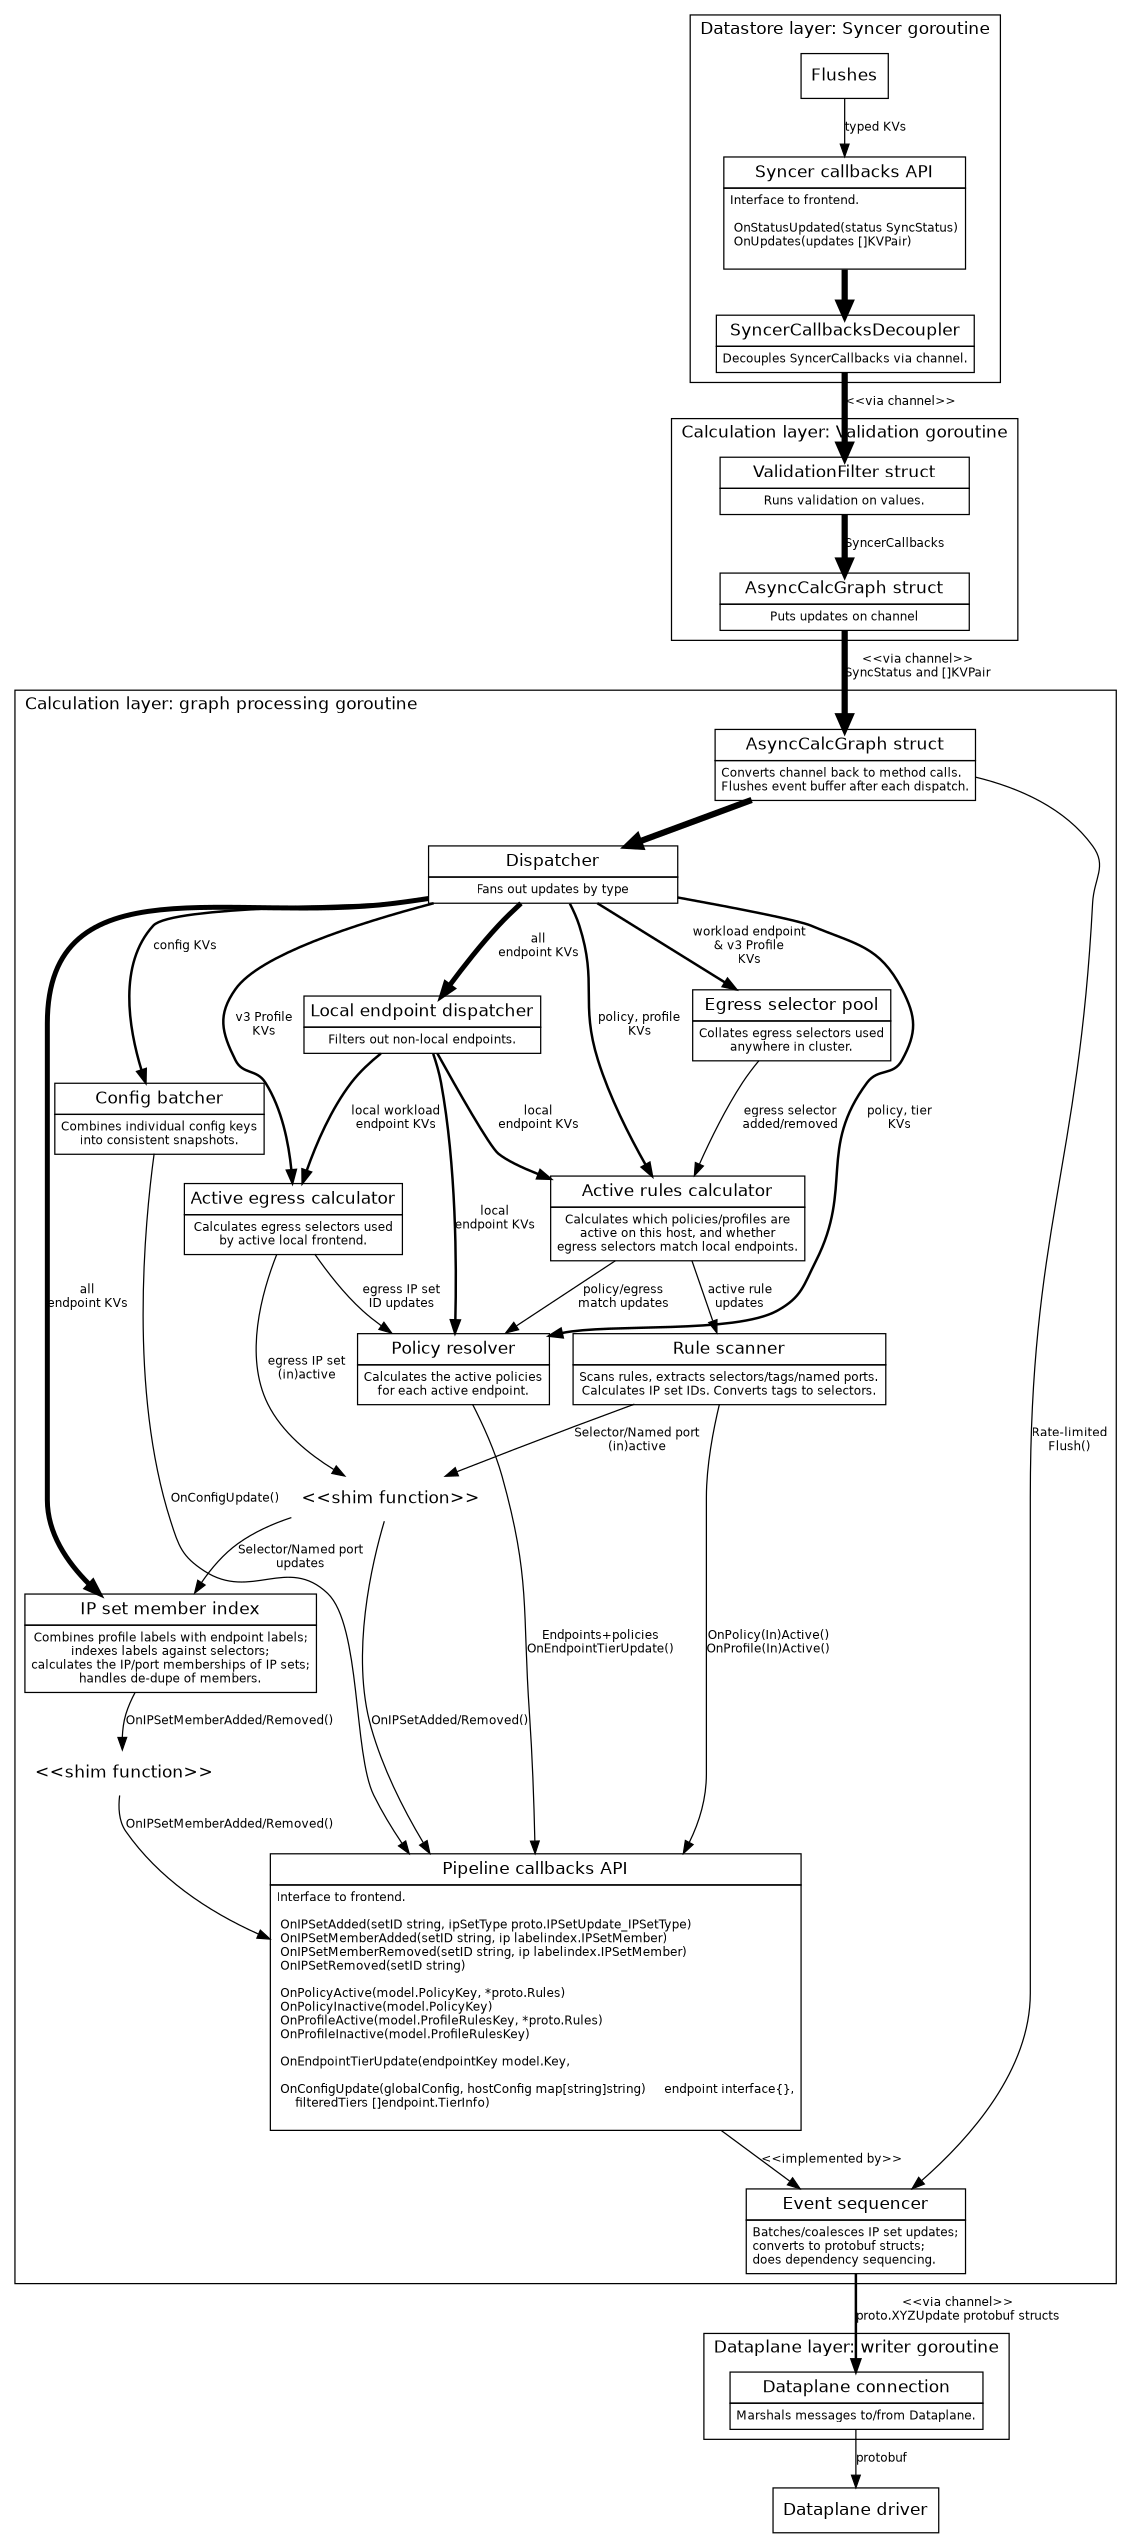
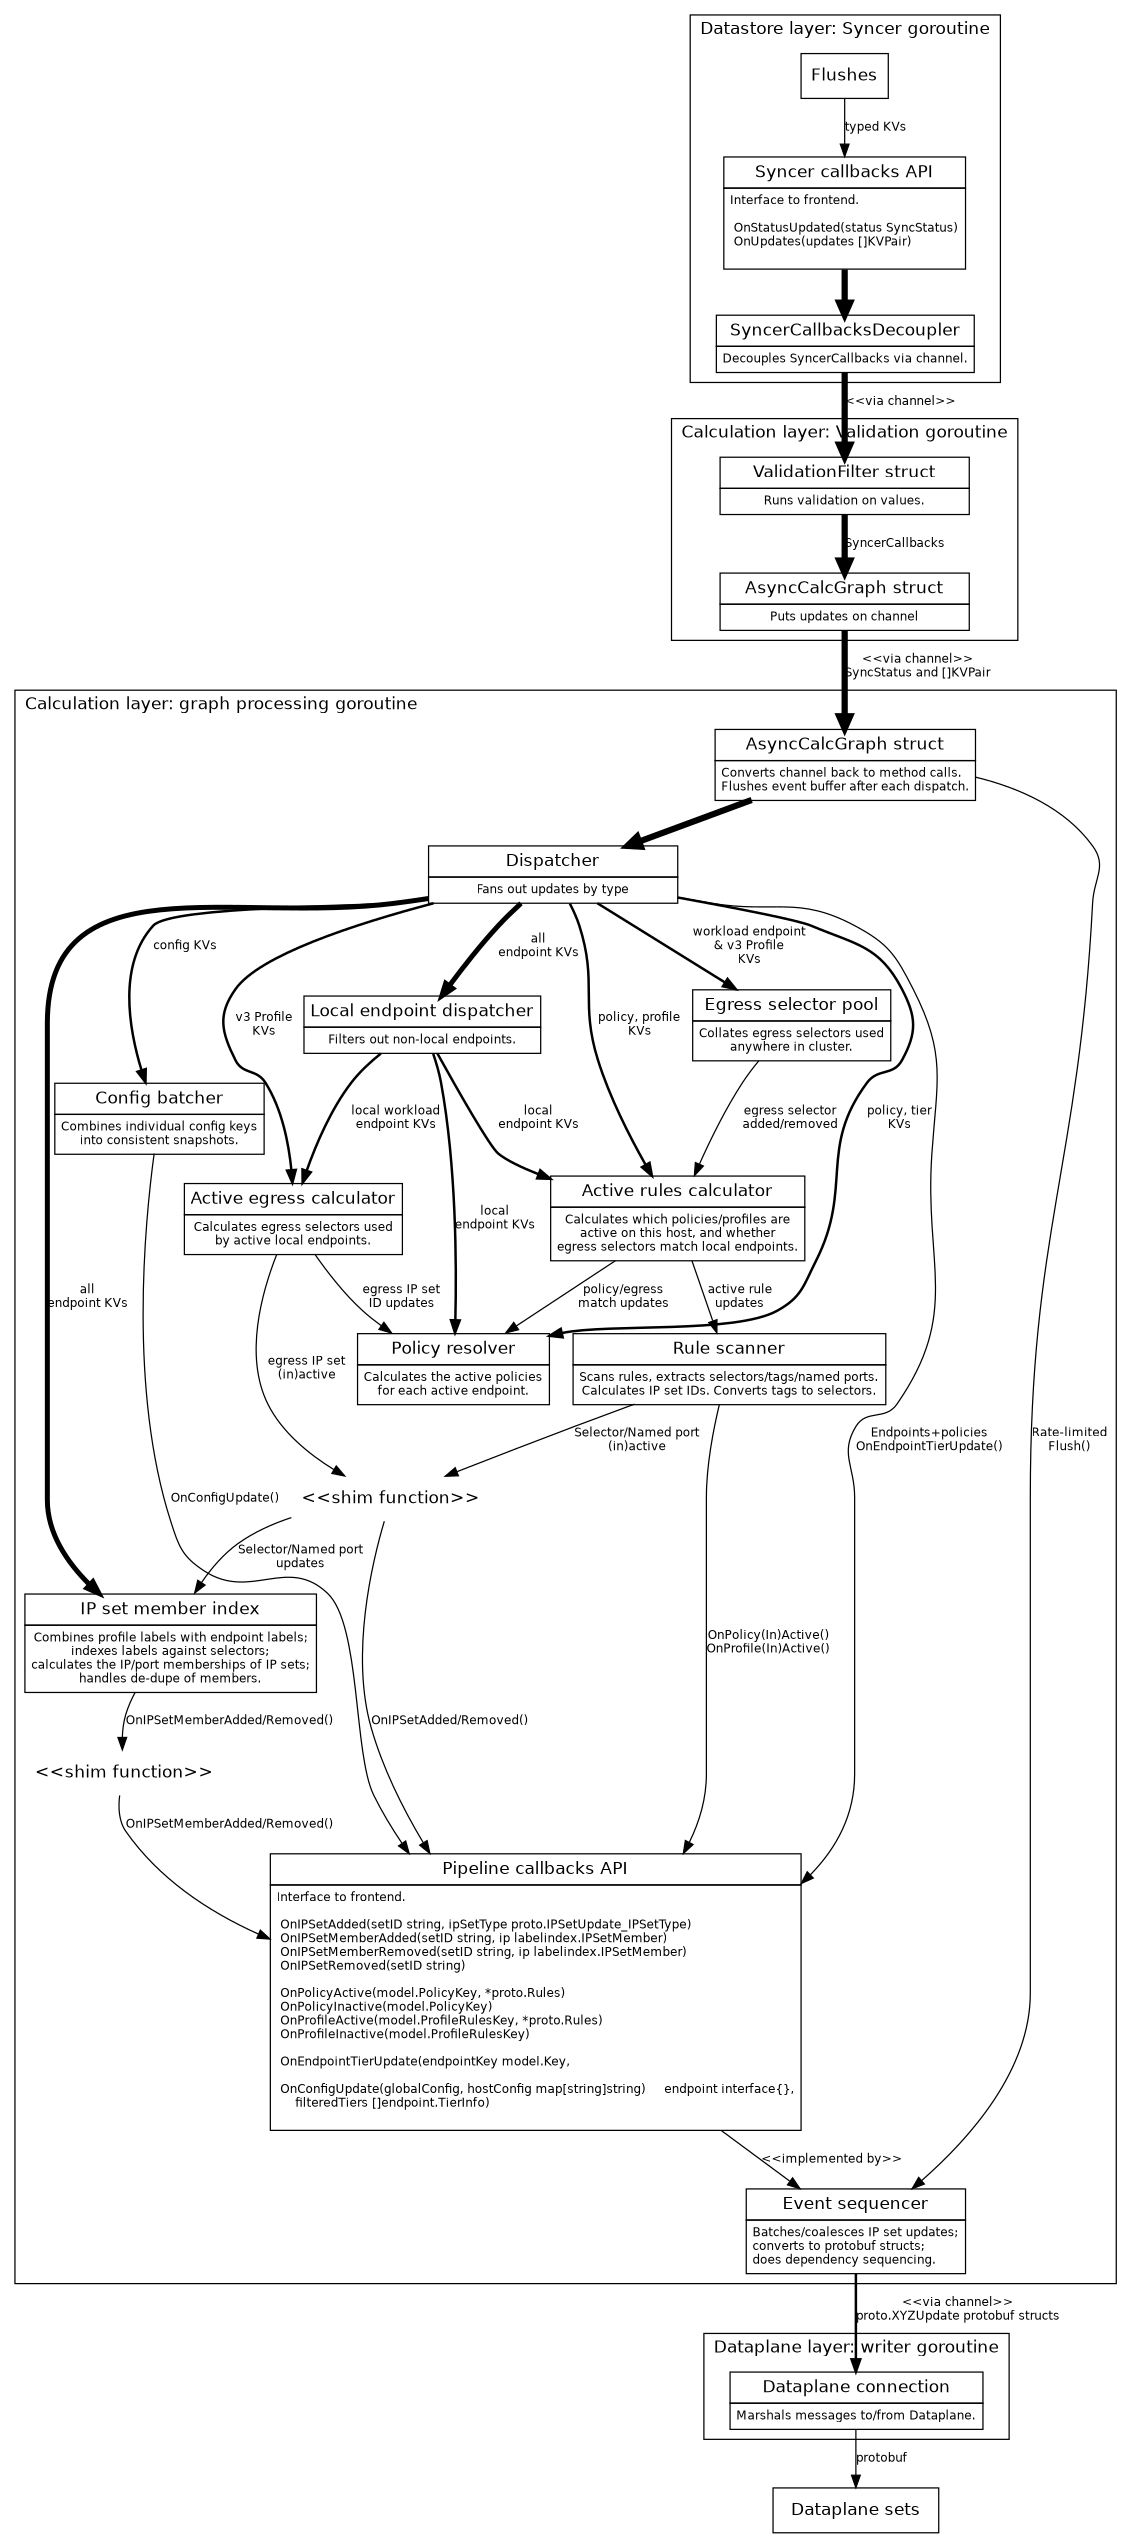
(293, 1241) -> (293, 1241)
(525, 1619) -> (933, 1319)
(856, 2510) -> (856, 2510)
